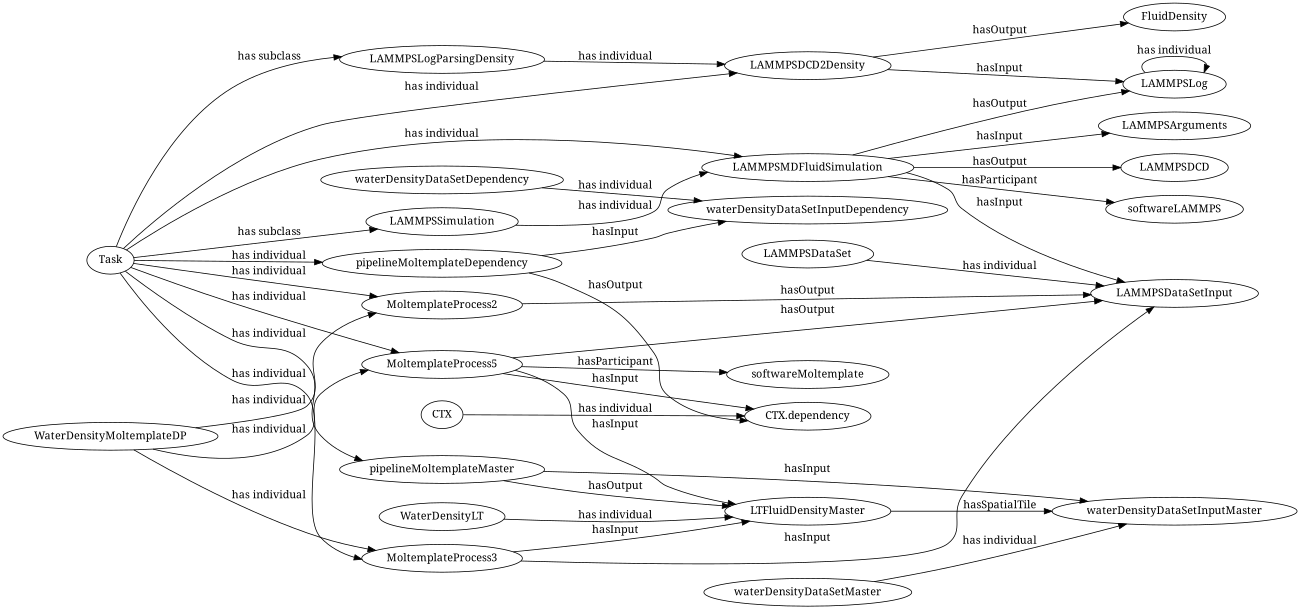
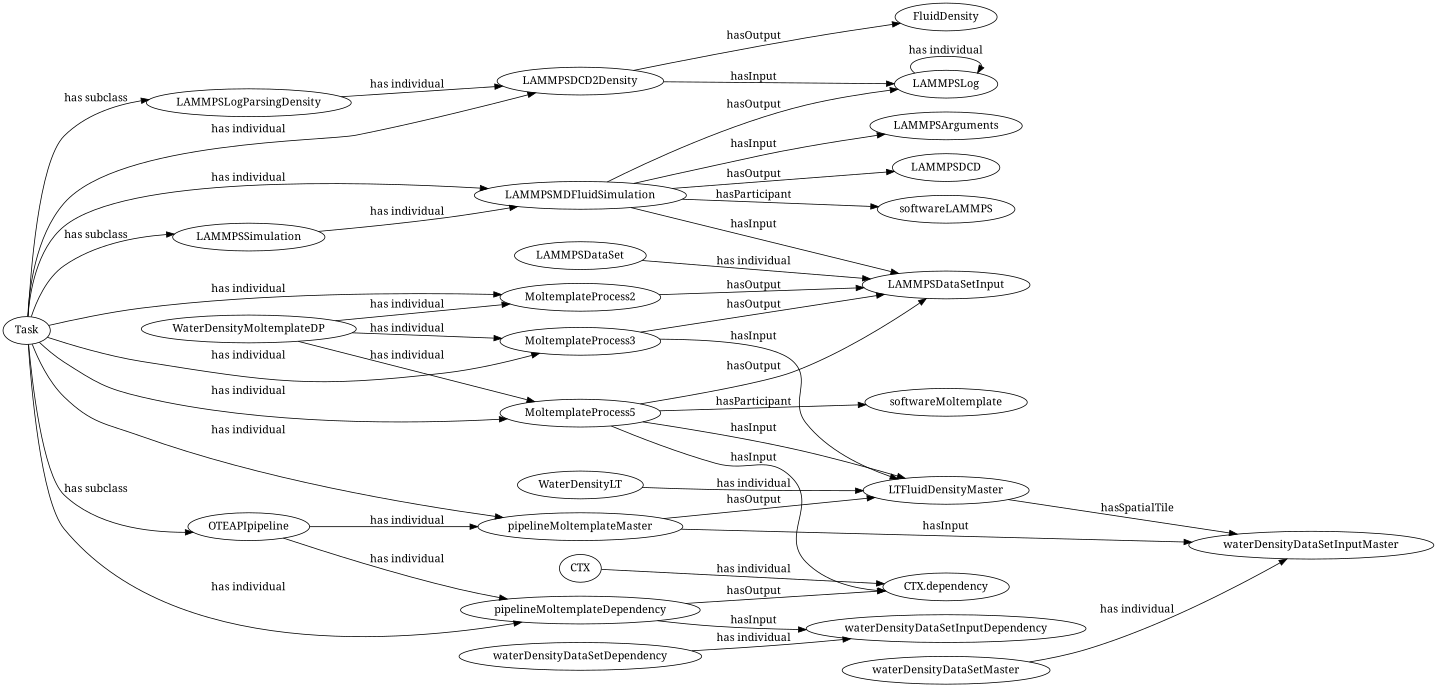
none -> (249, 527)
(808, 538) -> (754, 305)
